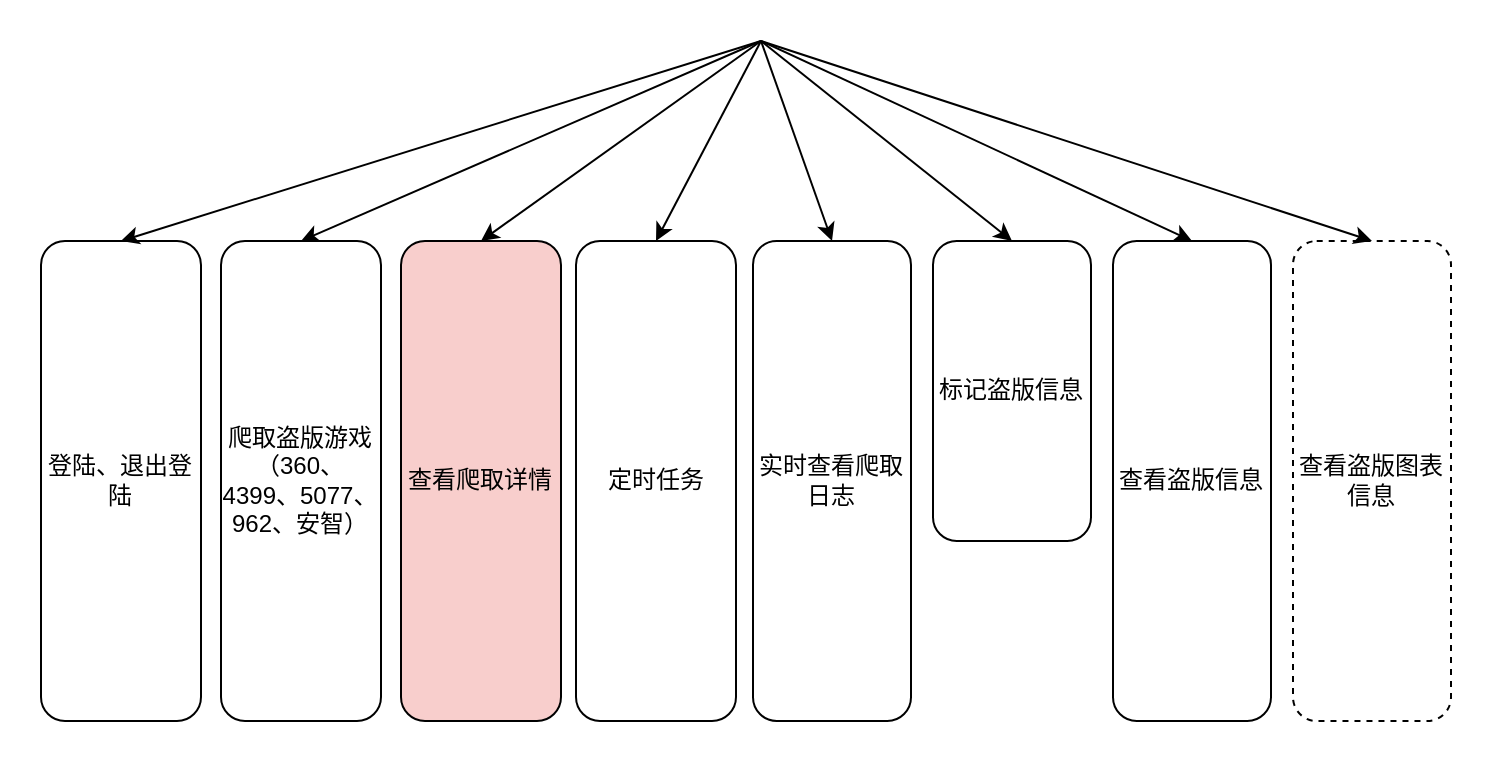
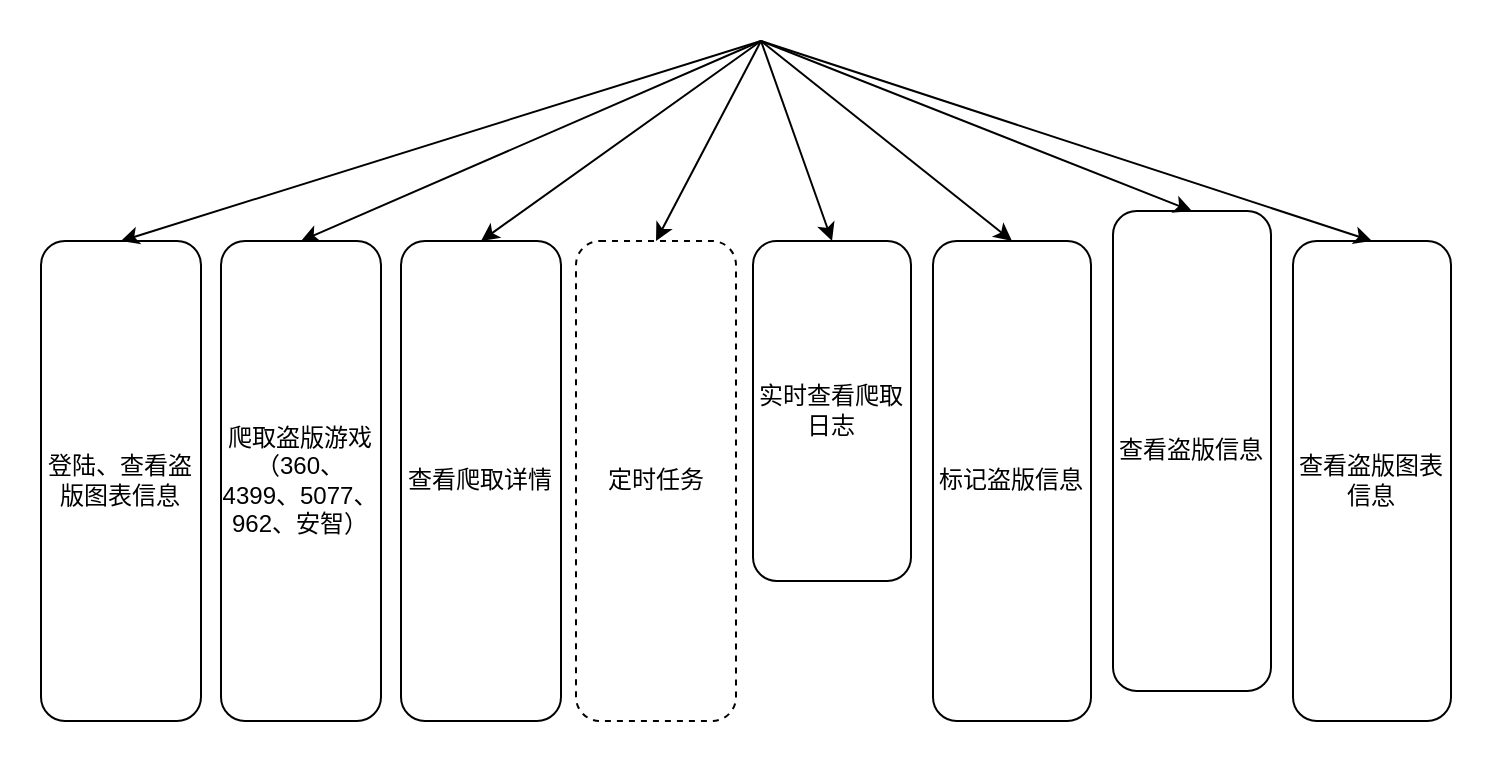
(1012, 391) -> (1012, 481)
(121, 481) -> (121, 481)
(481, 481) -> (481, 481)
(656, 481) -> (656, 481)
(832, 481) -> (832, 411)
(1192, 481) -> (1192, 451)
(1372, 481) -> (1372, 481)
